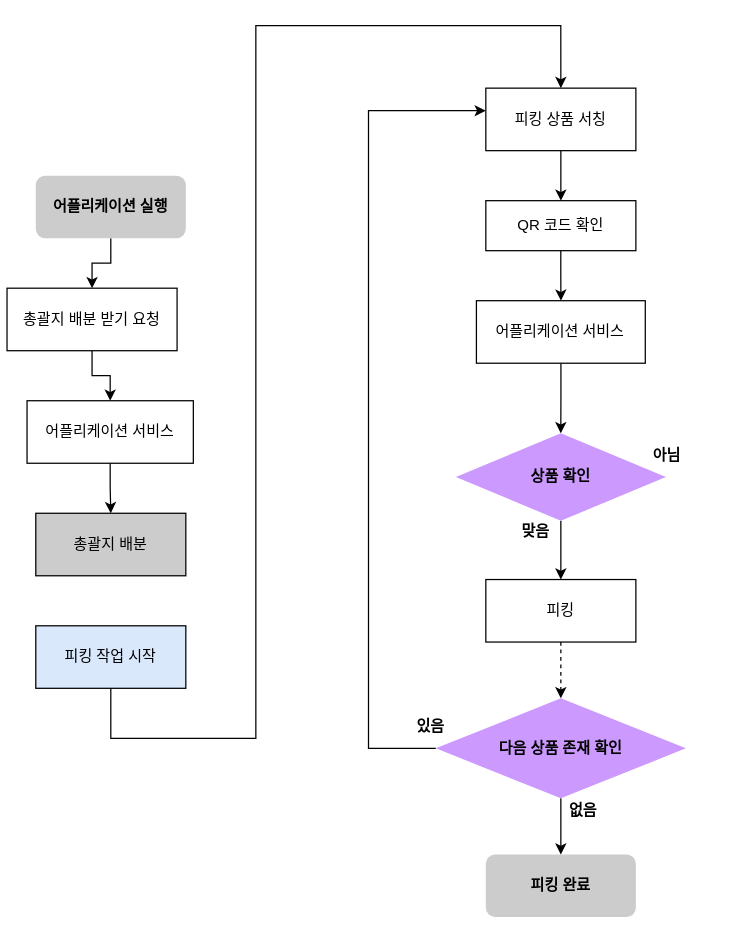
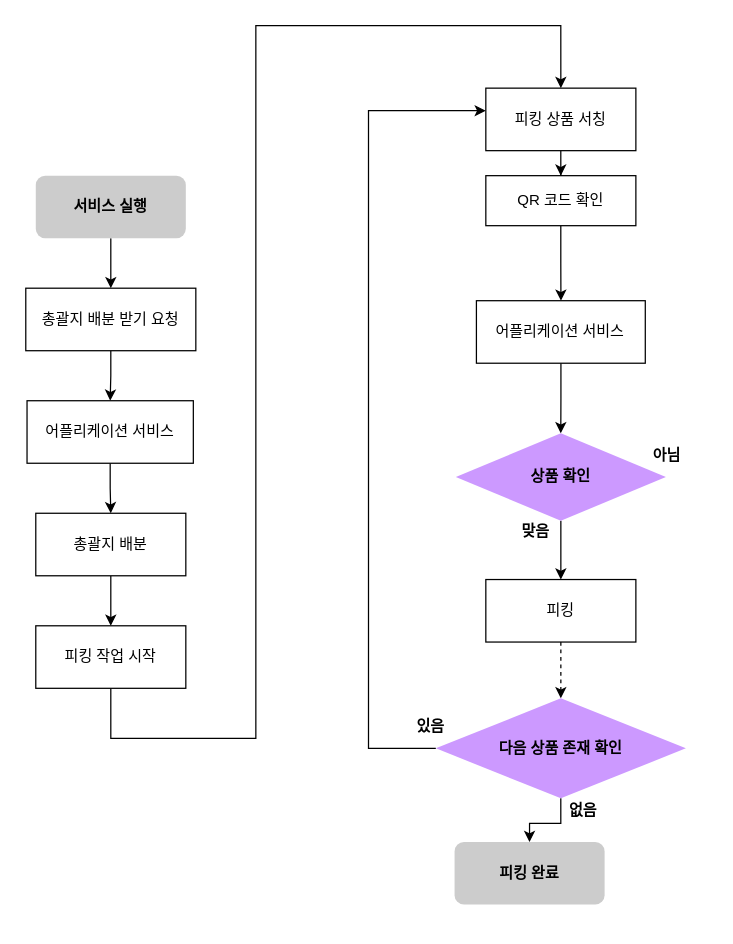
(111, 207) -> (111, 207)
(561, 226) -> (561, 201)
(92, 319) -> (111, 319)
(111, 544) -> (111, 544)
none -> (111, 597)
(111, 657) -> (111, 657)
(561, 886) -> (529, 873)
